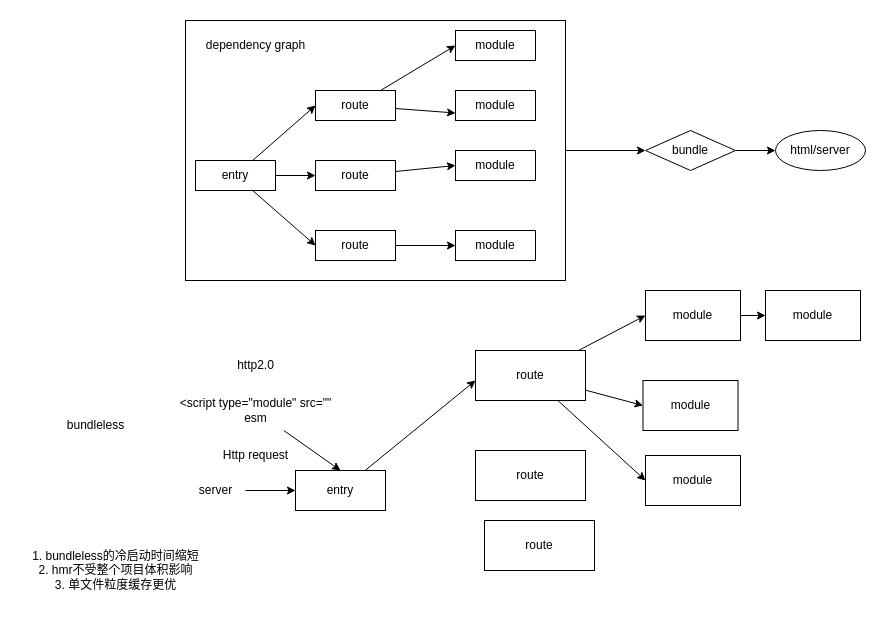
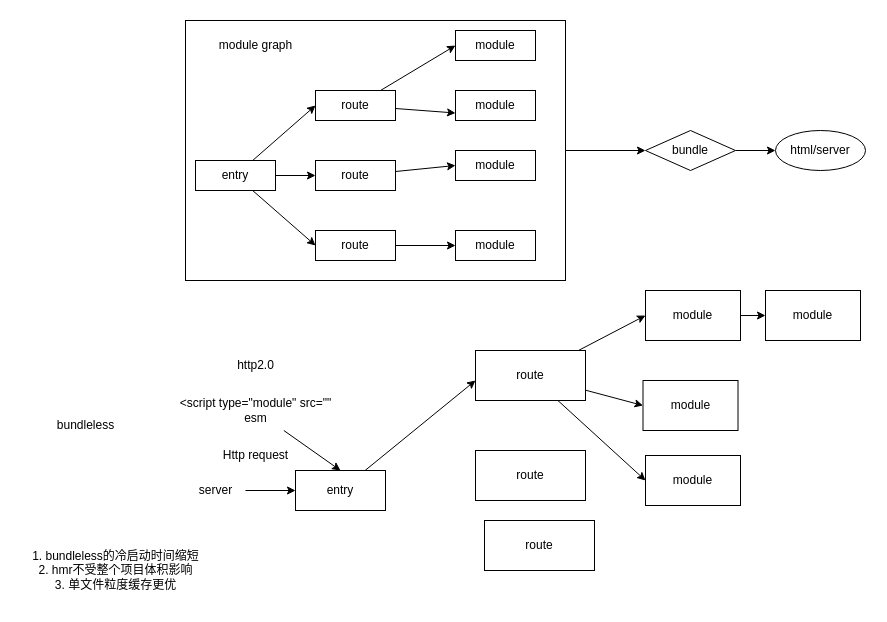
(256, 46) -> (256, 46)
(96, 426) -> (86, 426)
